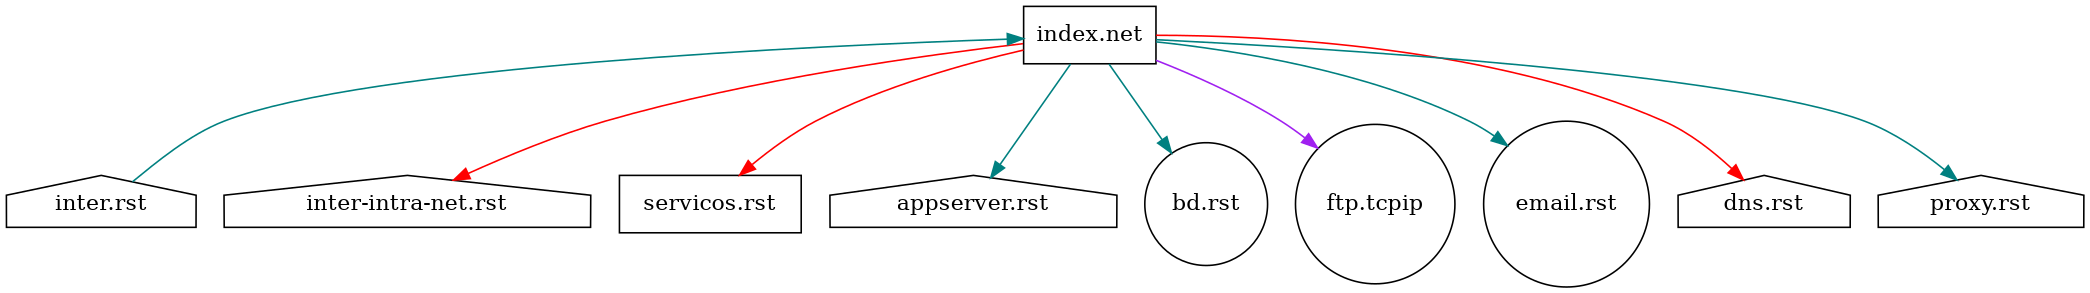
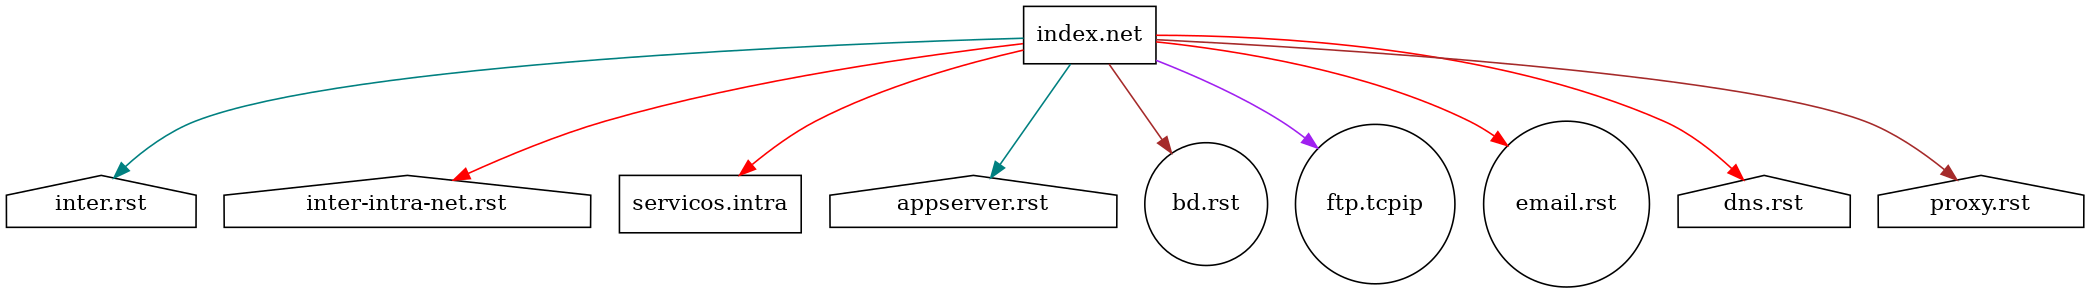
(558, 66) -> (565, 63)
(1559, 69) -> (1559, 69)
(1330, 72) -> (1330, 72)
(1136, 102) -> (1136, 102)
(710, 204) -> (710, 204)
